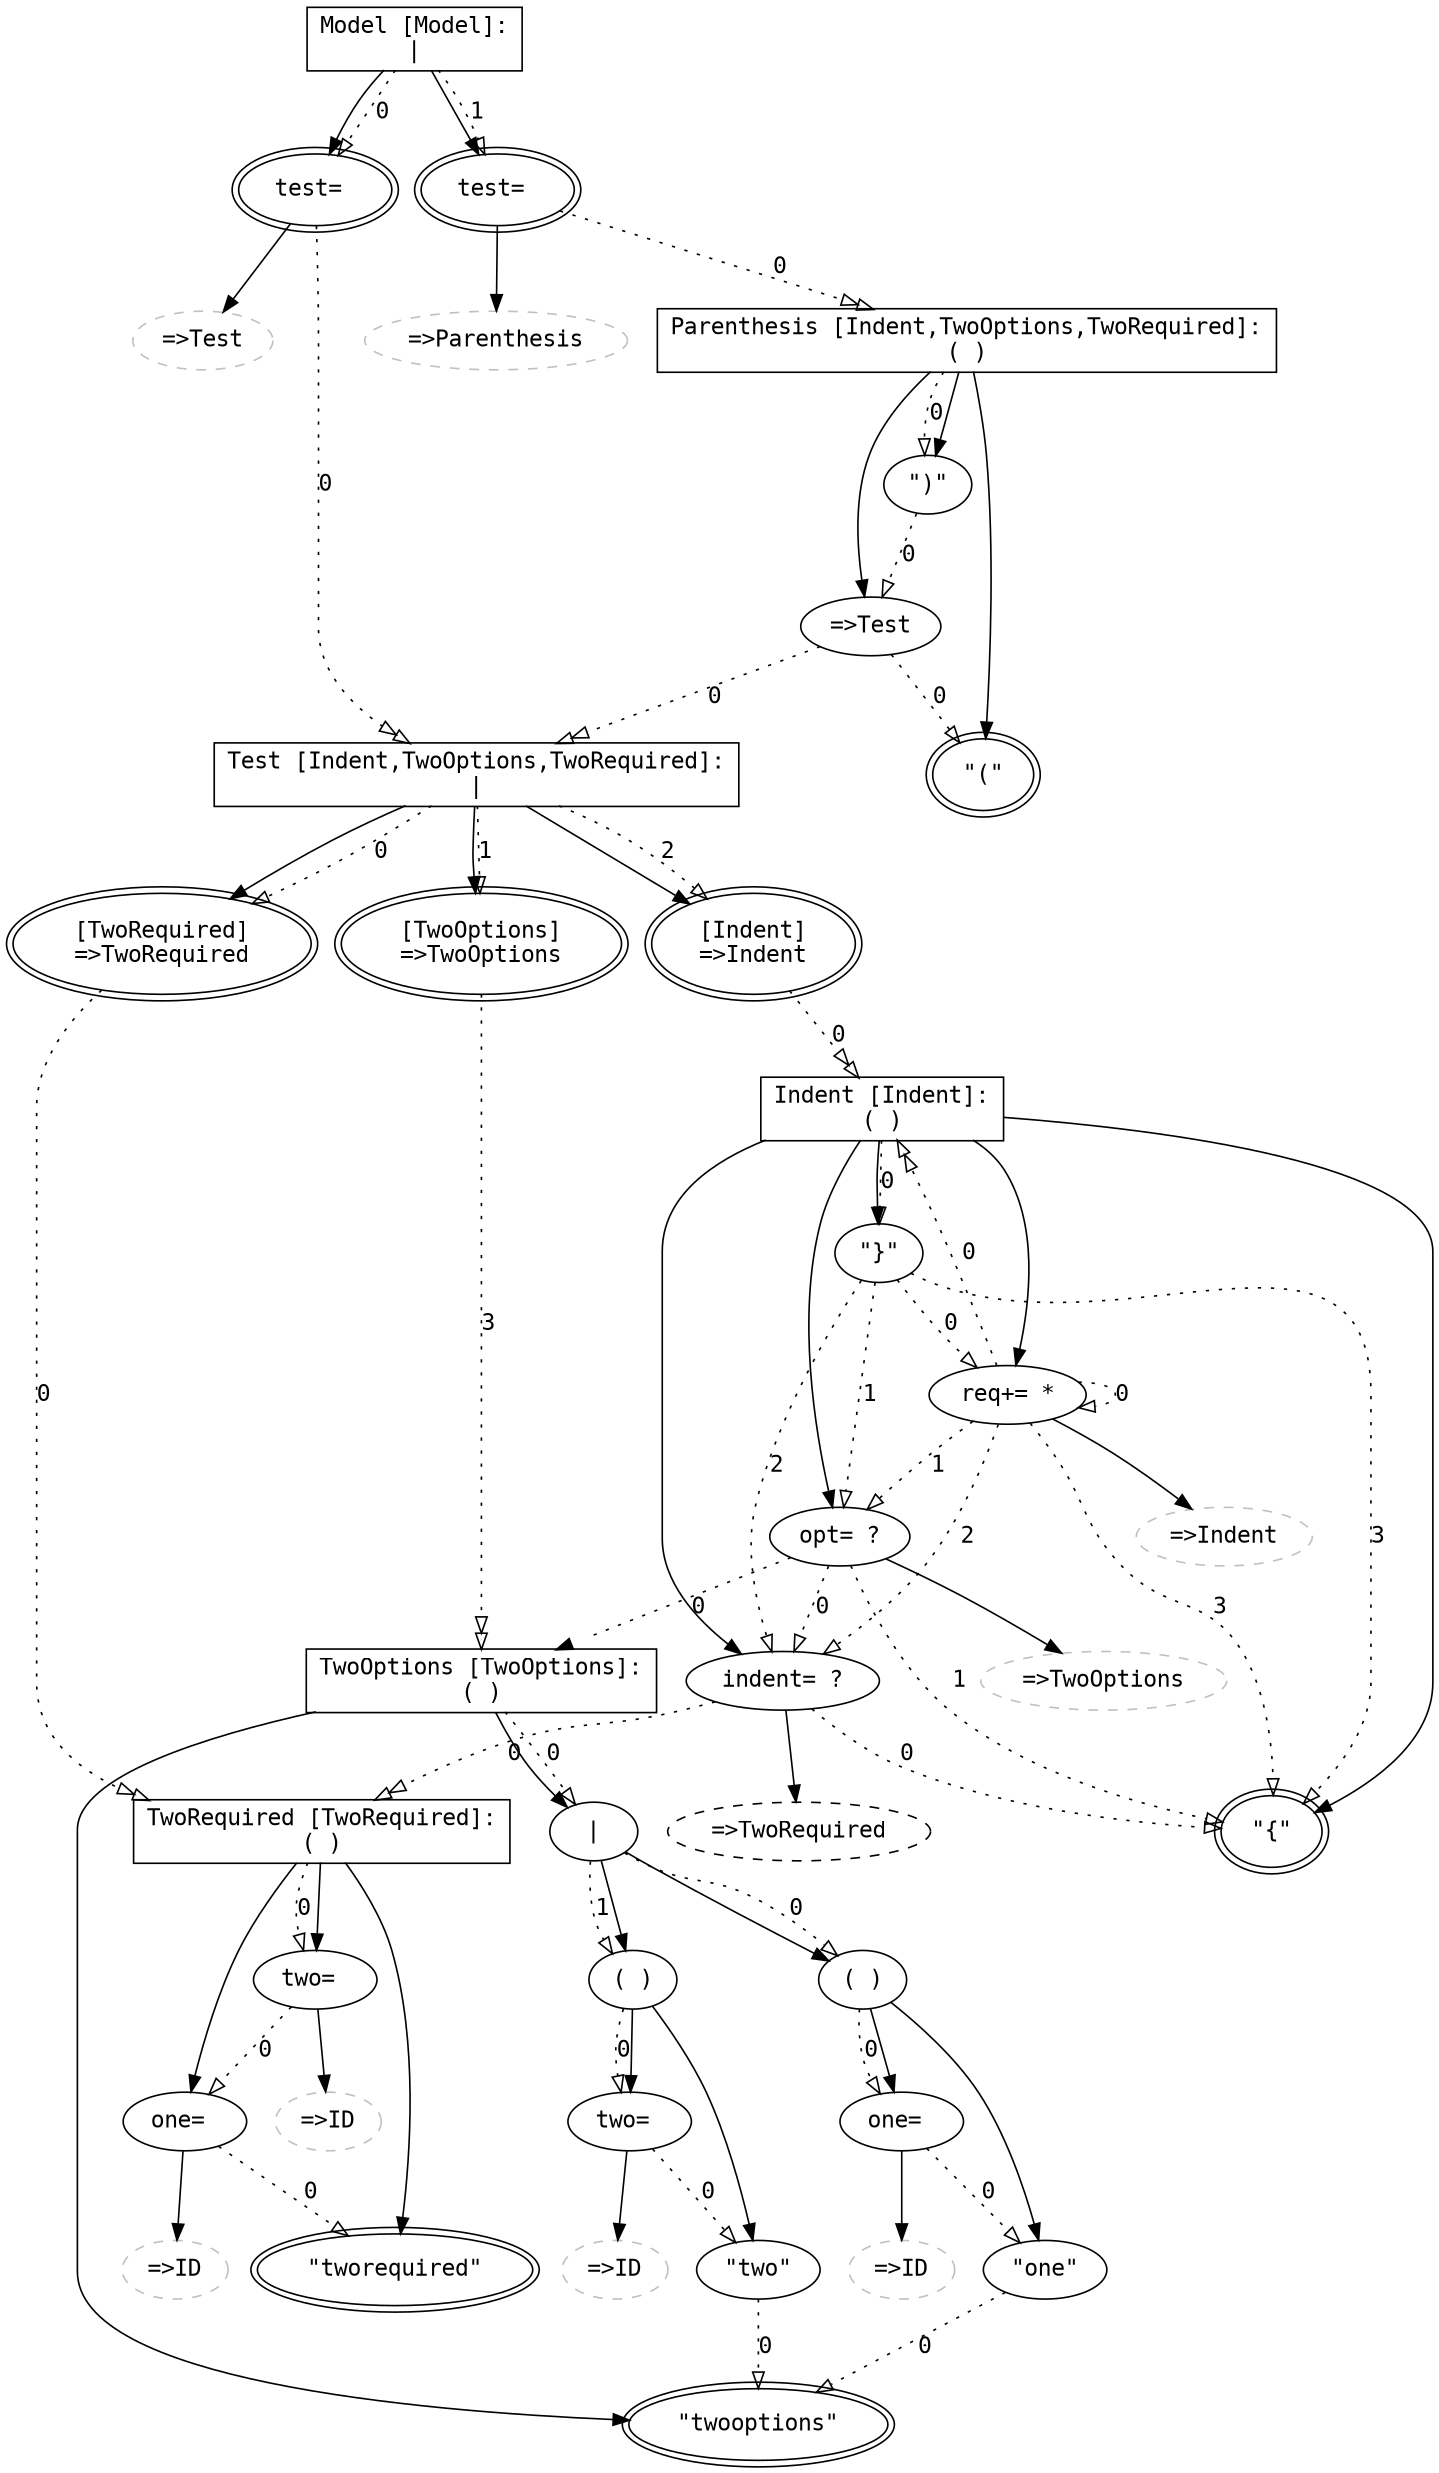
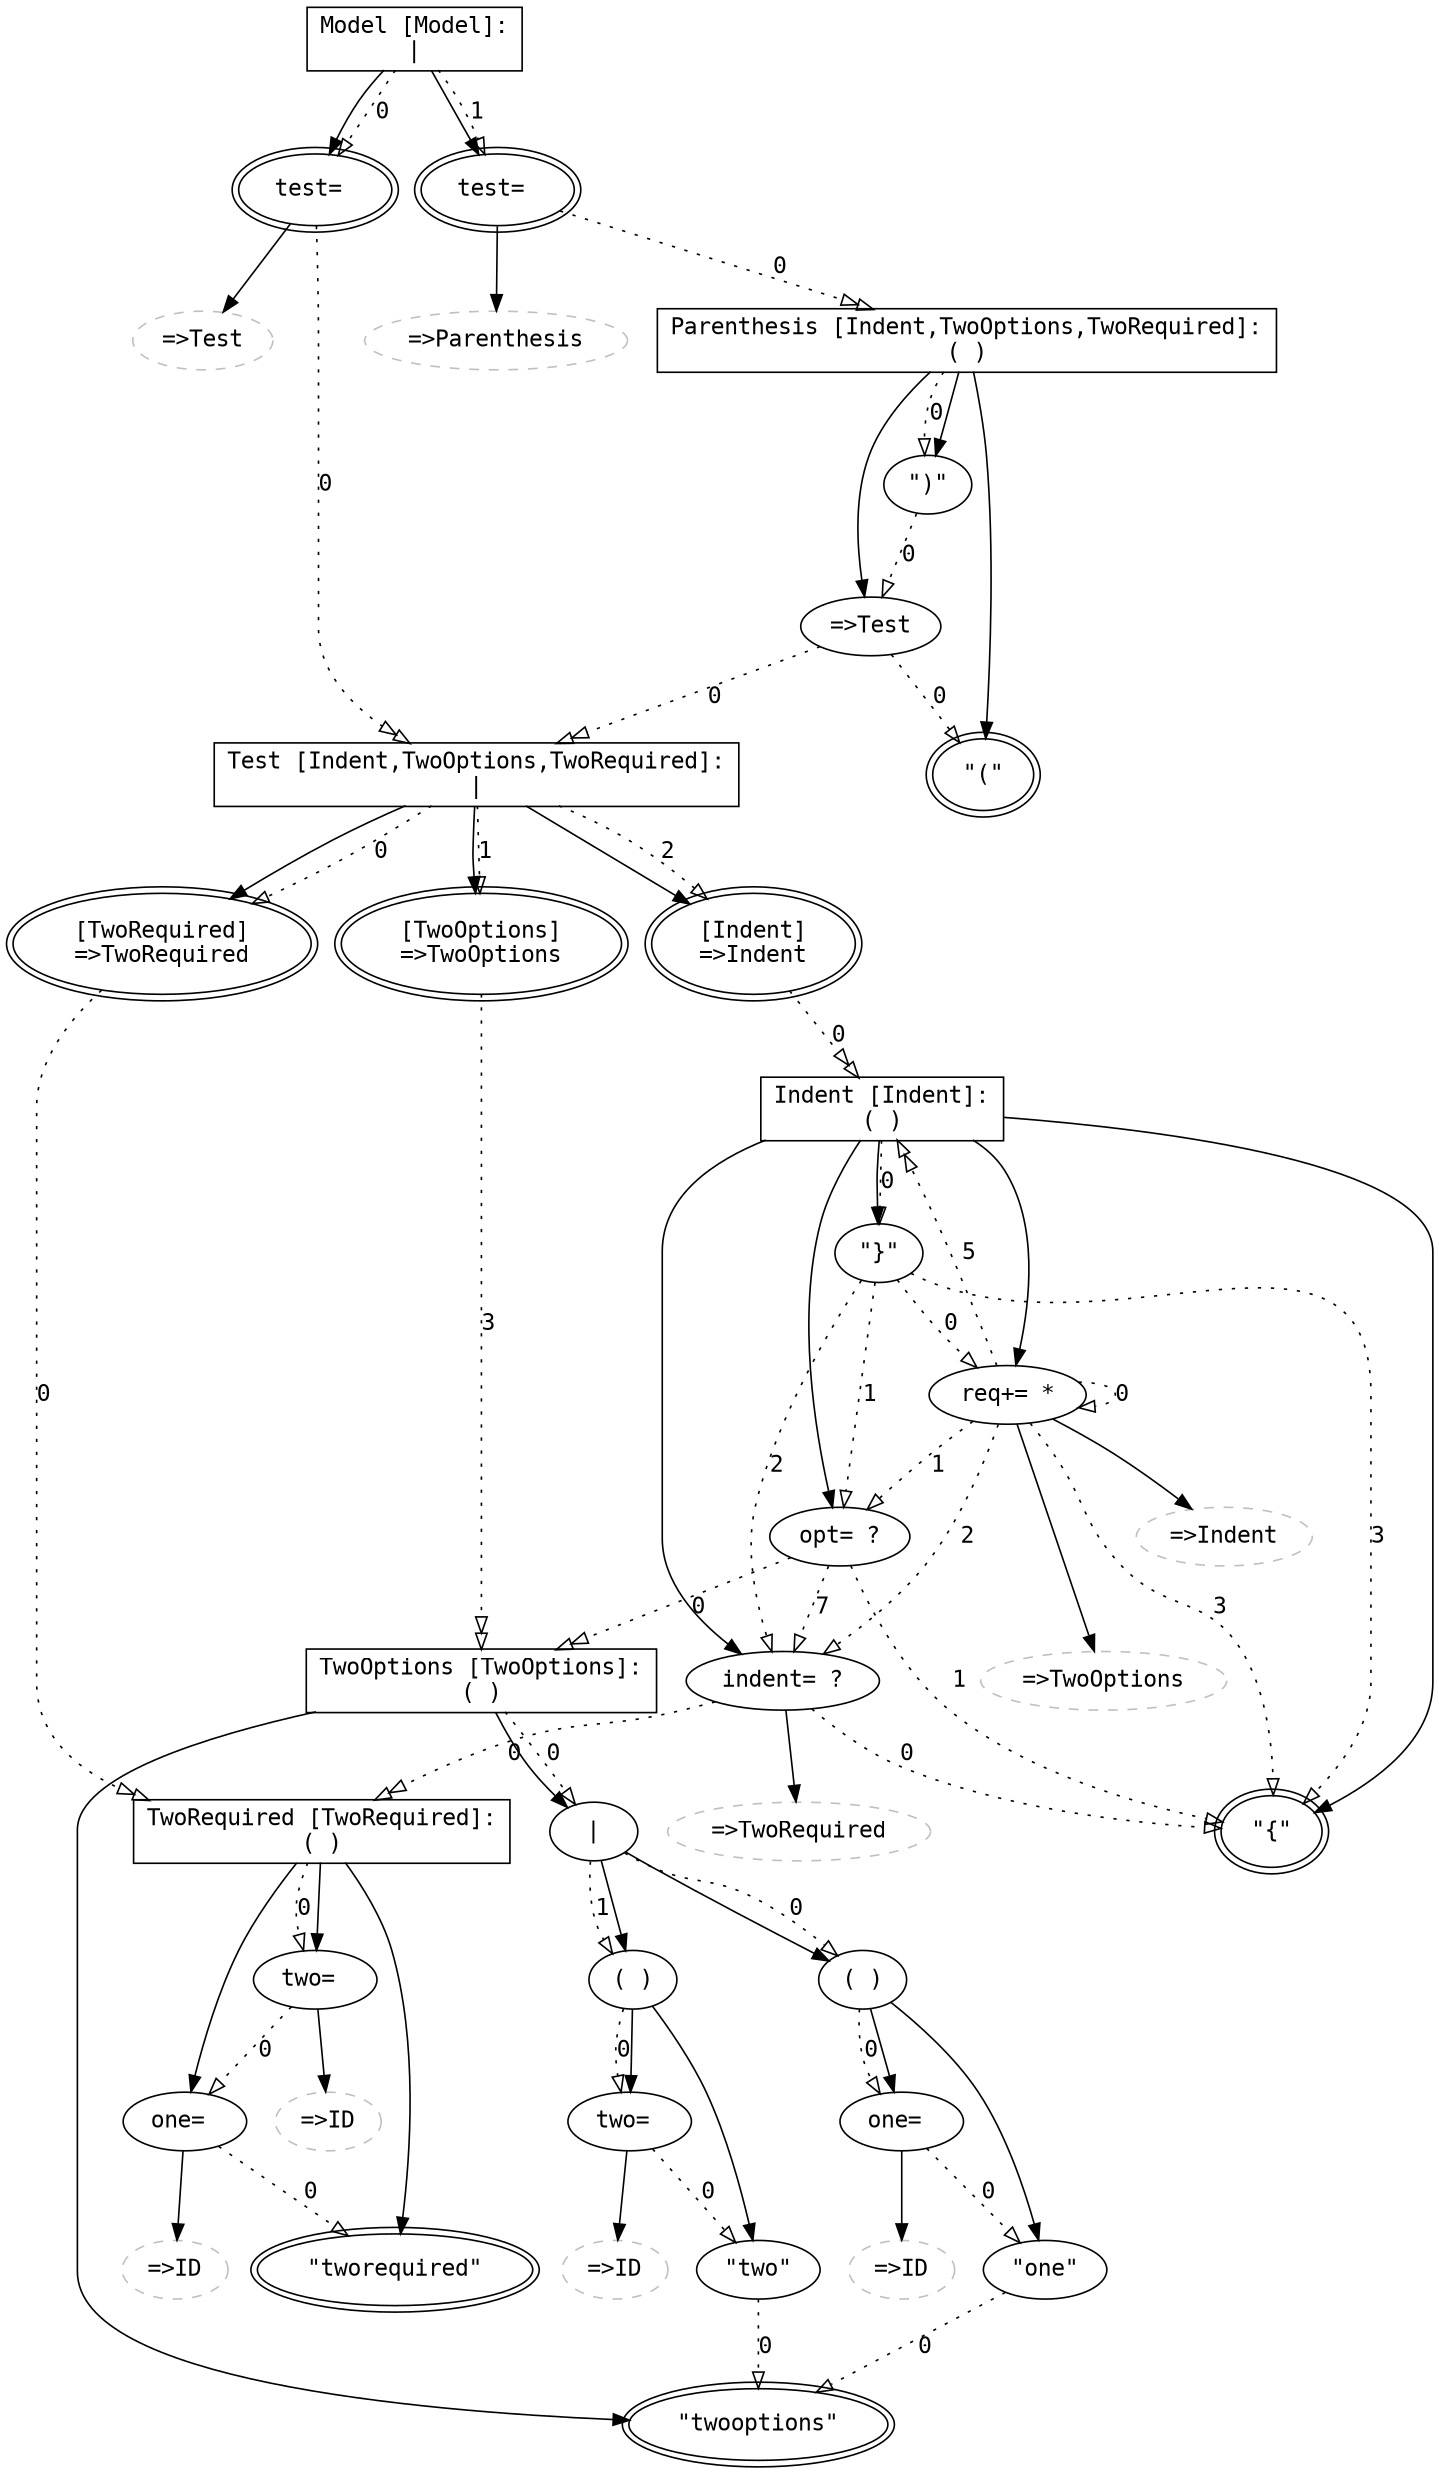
(969, 1253) -> (969, 1253)
(694, 1596) -> (694, 1596)
(968, 1599) -> (1053, 1530)
(823, 1607) -> (823, 1607)
(799, 1832) -> (799, 1832)
